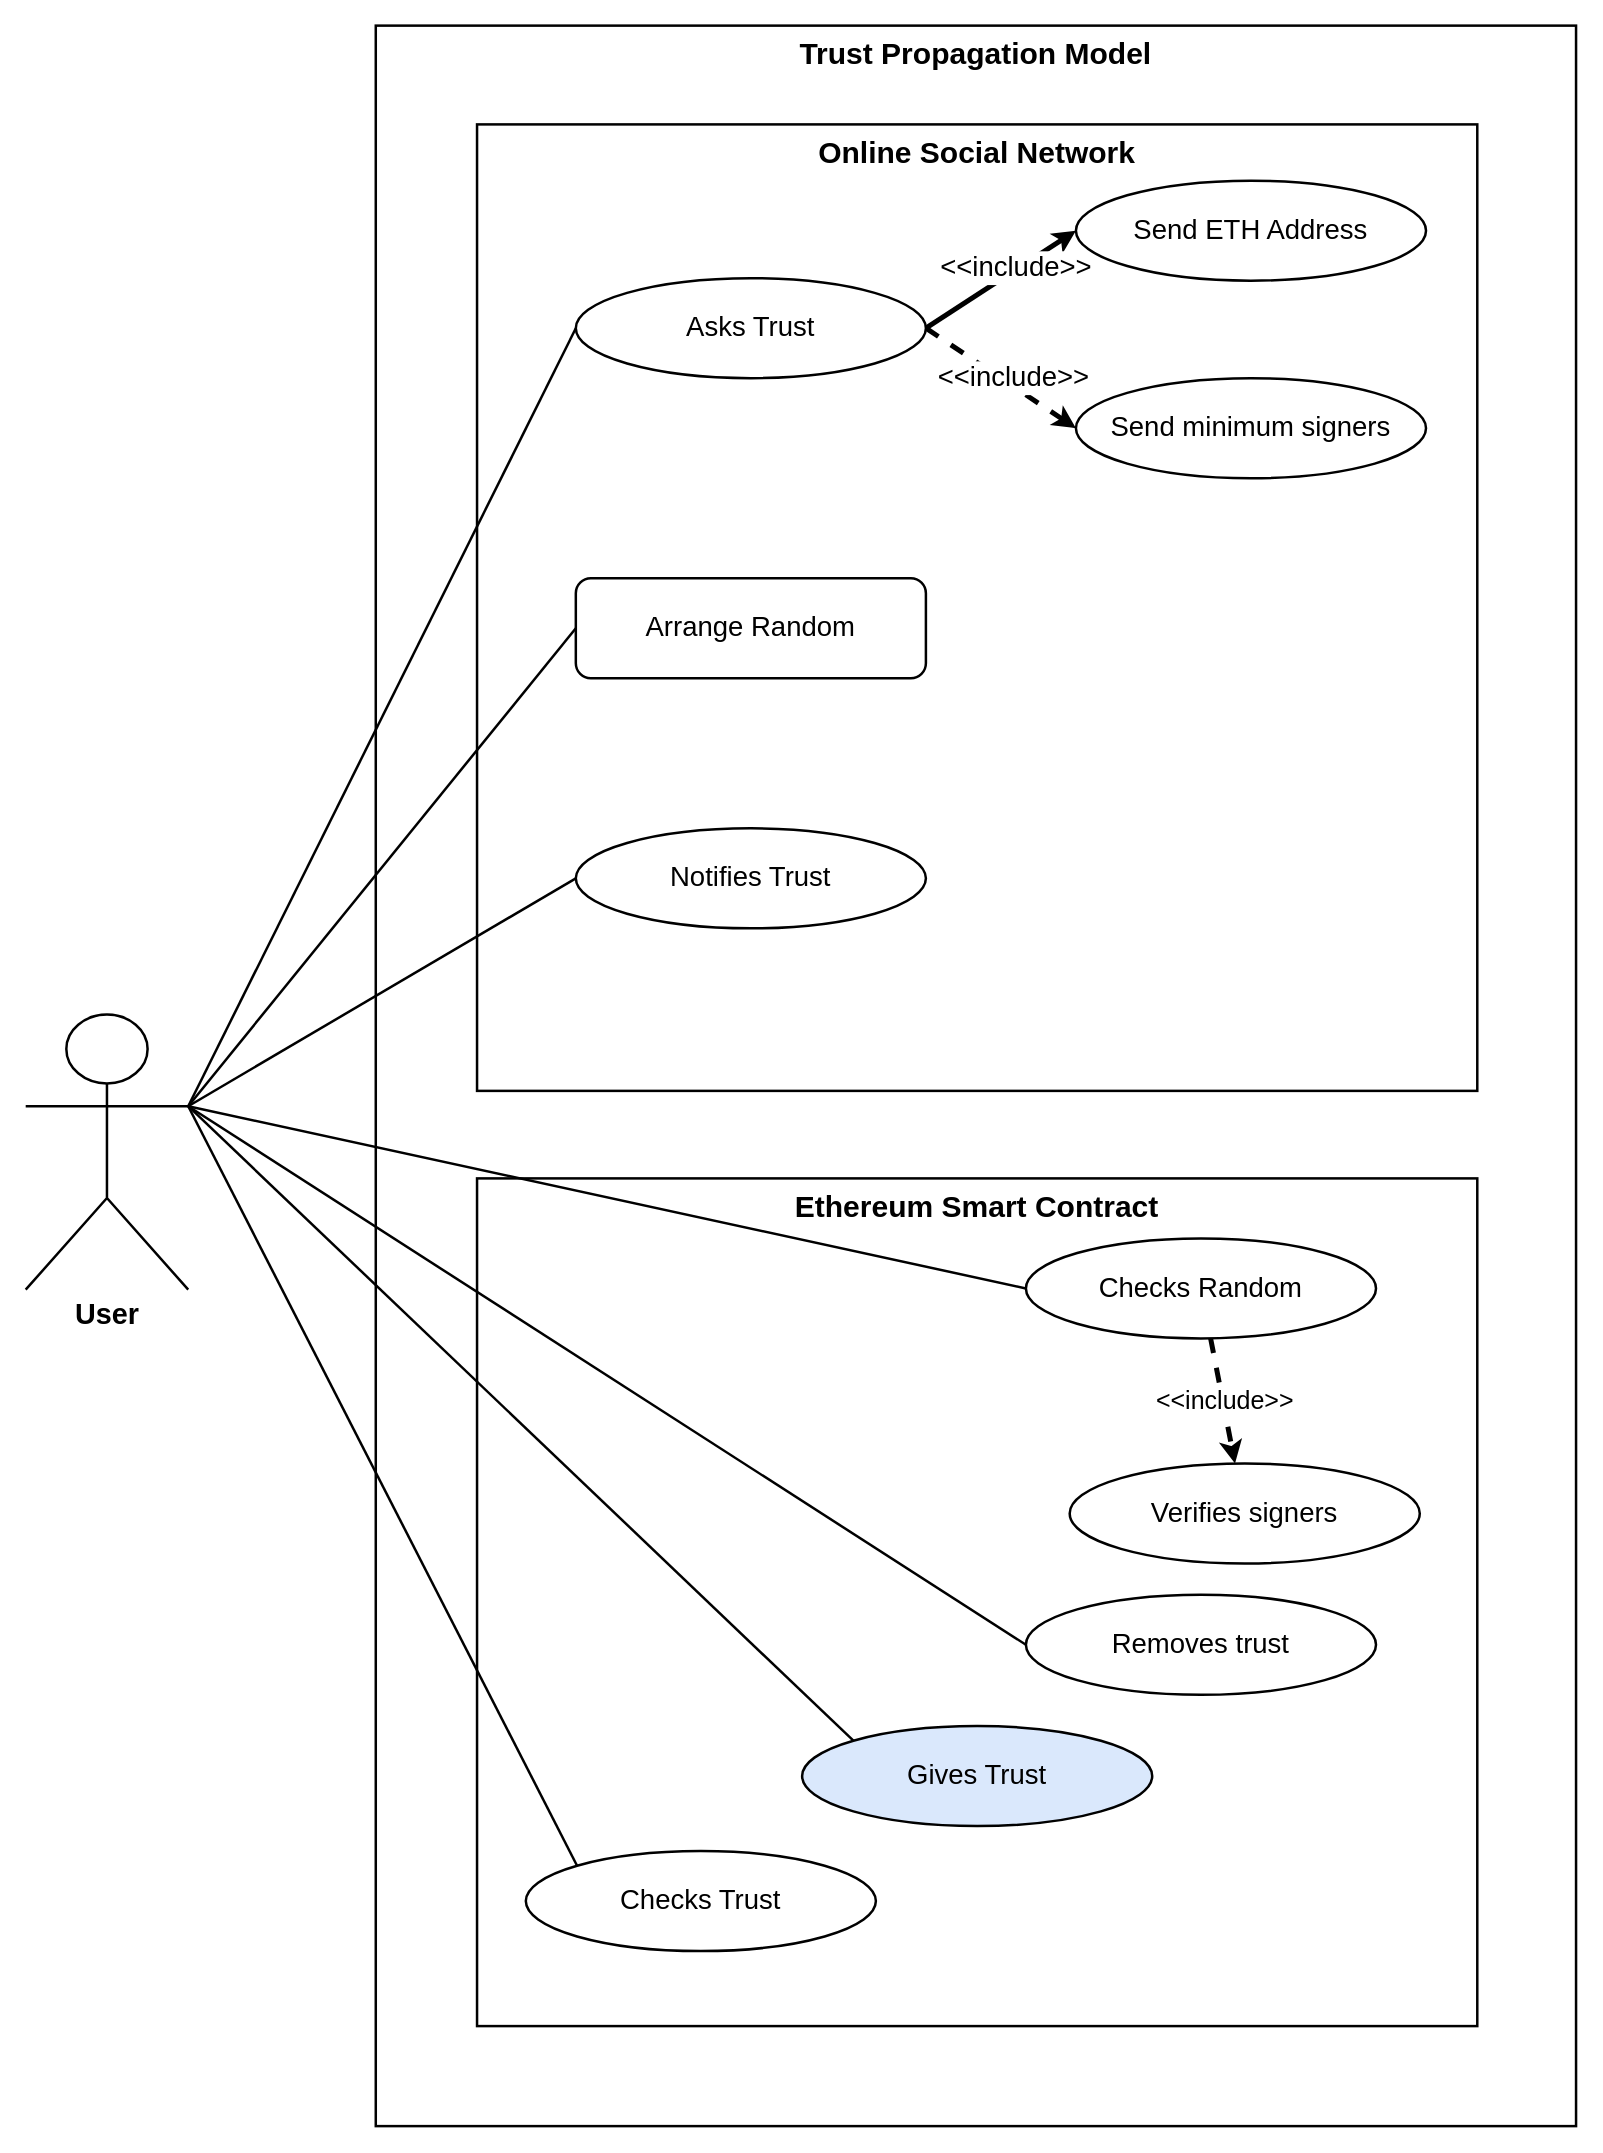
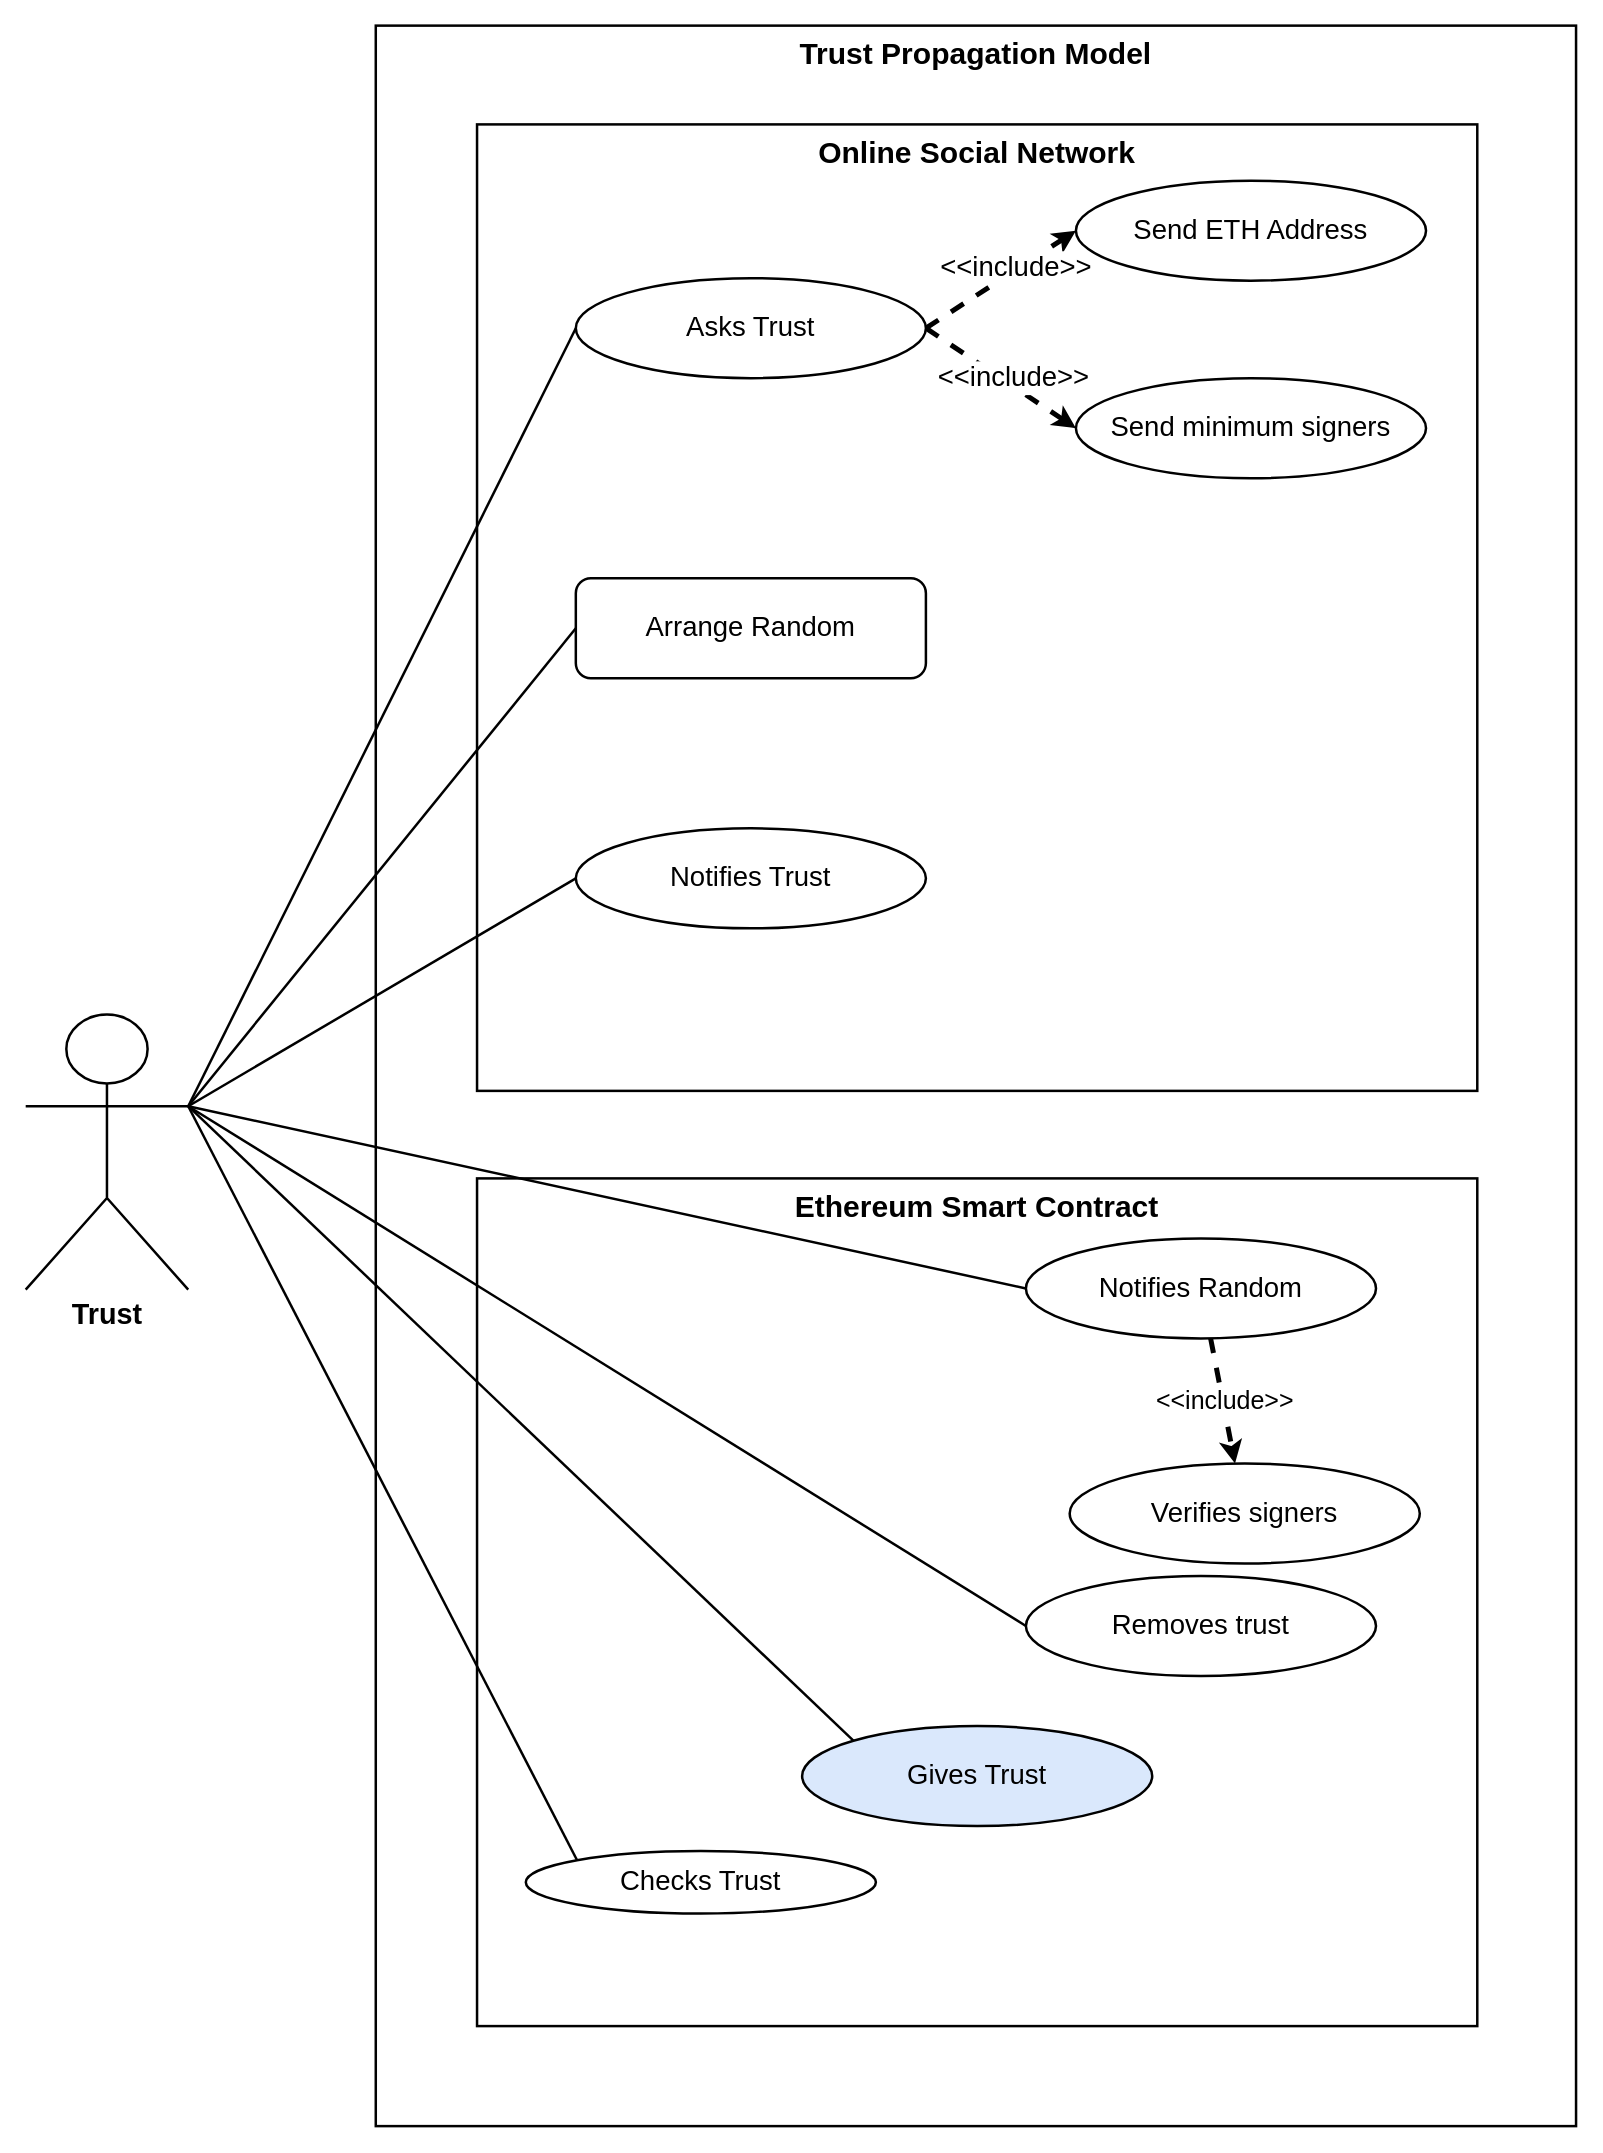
(944, 316) -> (944, 316)
(1201, 1288) -> (1201, 1288)
(108, 1315) -> (108, 1315)
(1201, 1644) -> (1201, 1626)
(701, 1901) -> (701, 1882)
